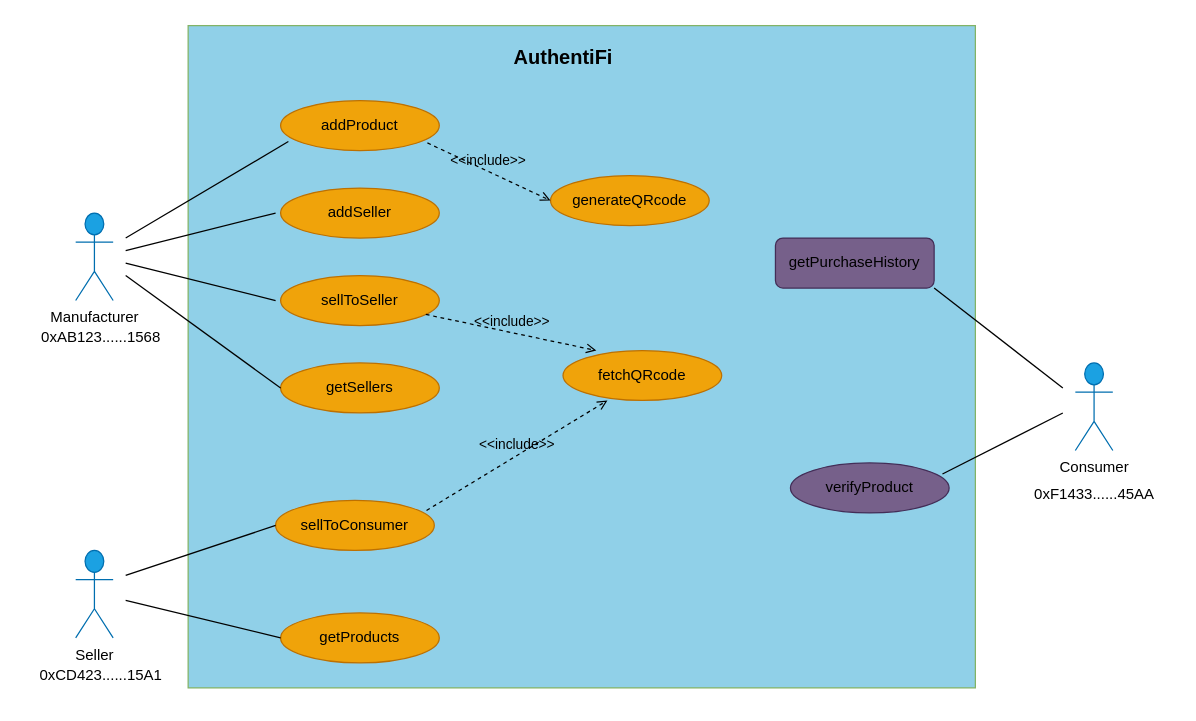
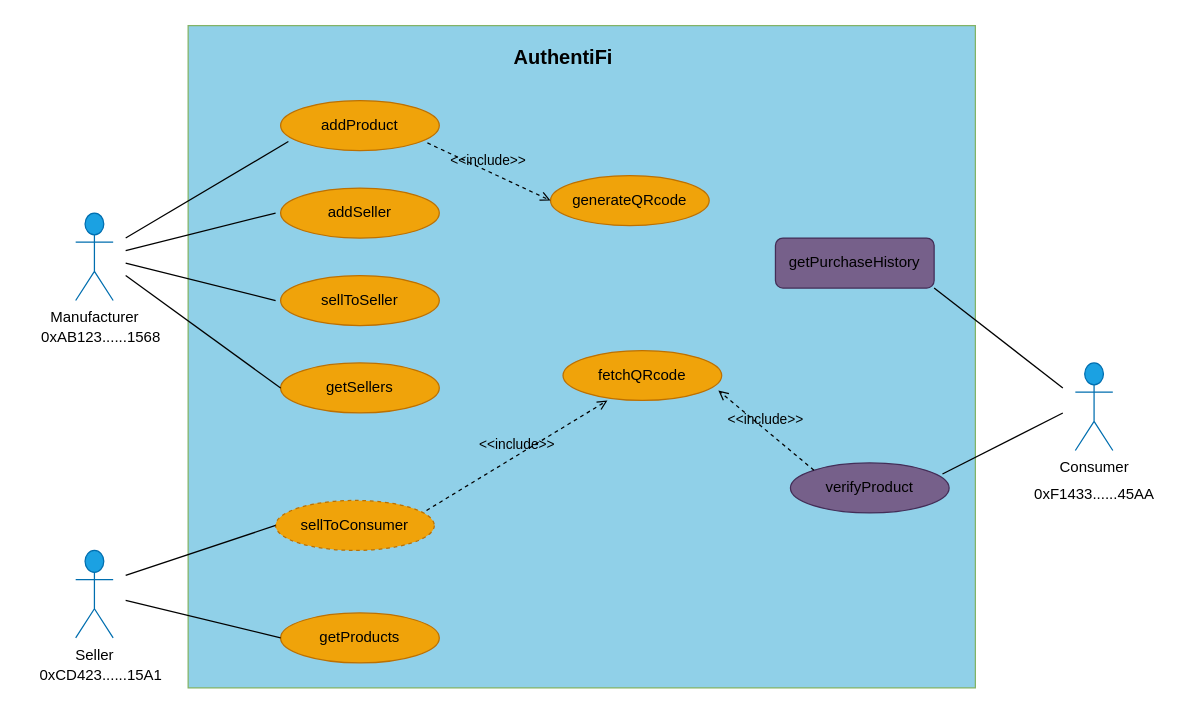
(509, 332) -> none
none -> (768, 432)
(355, 526) -> (355, 526)
